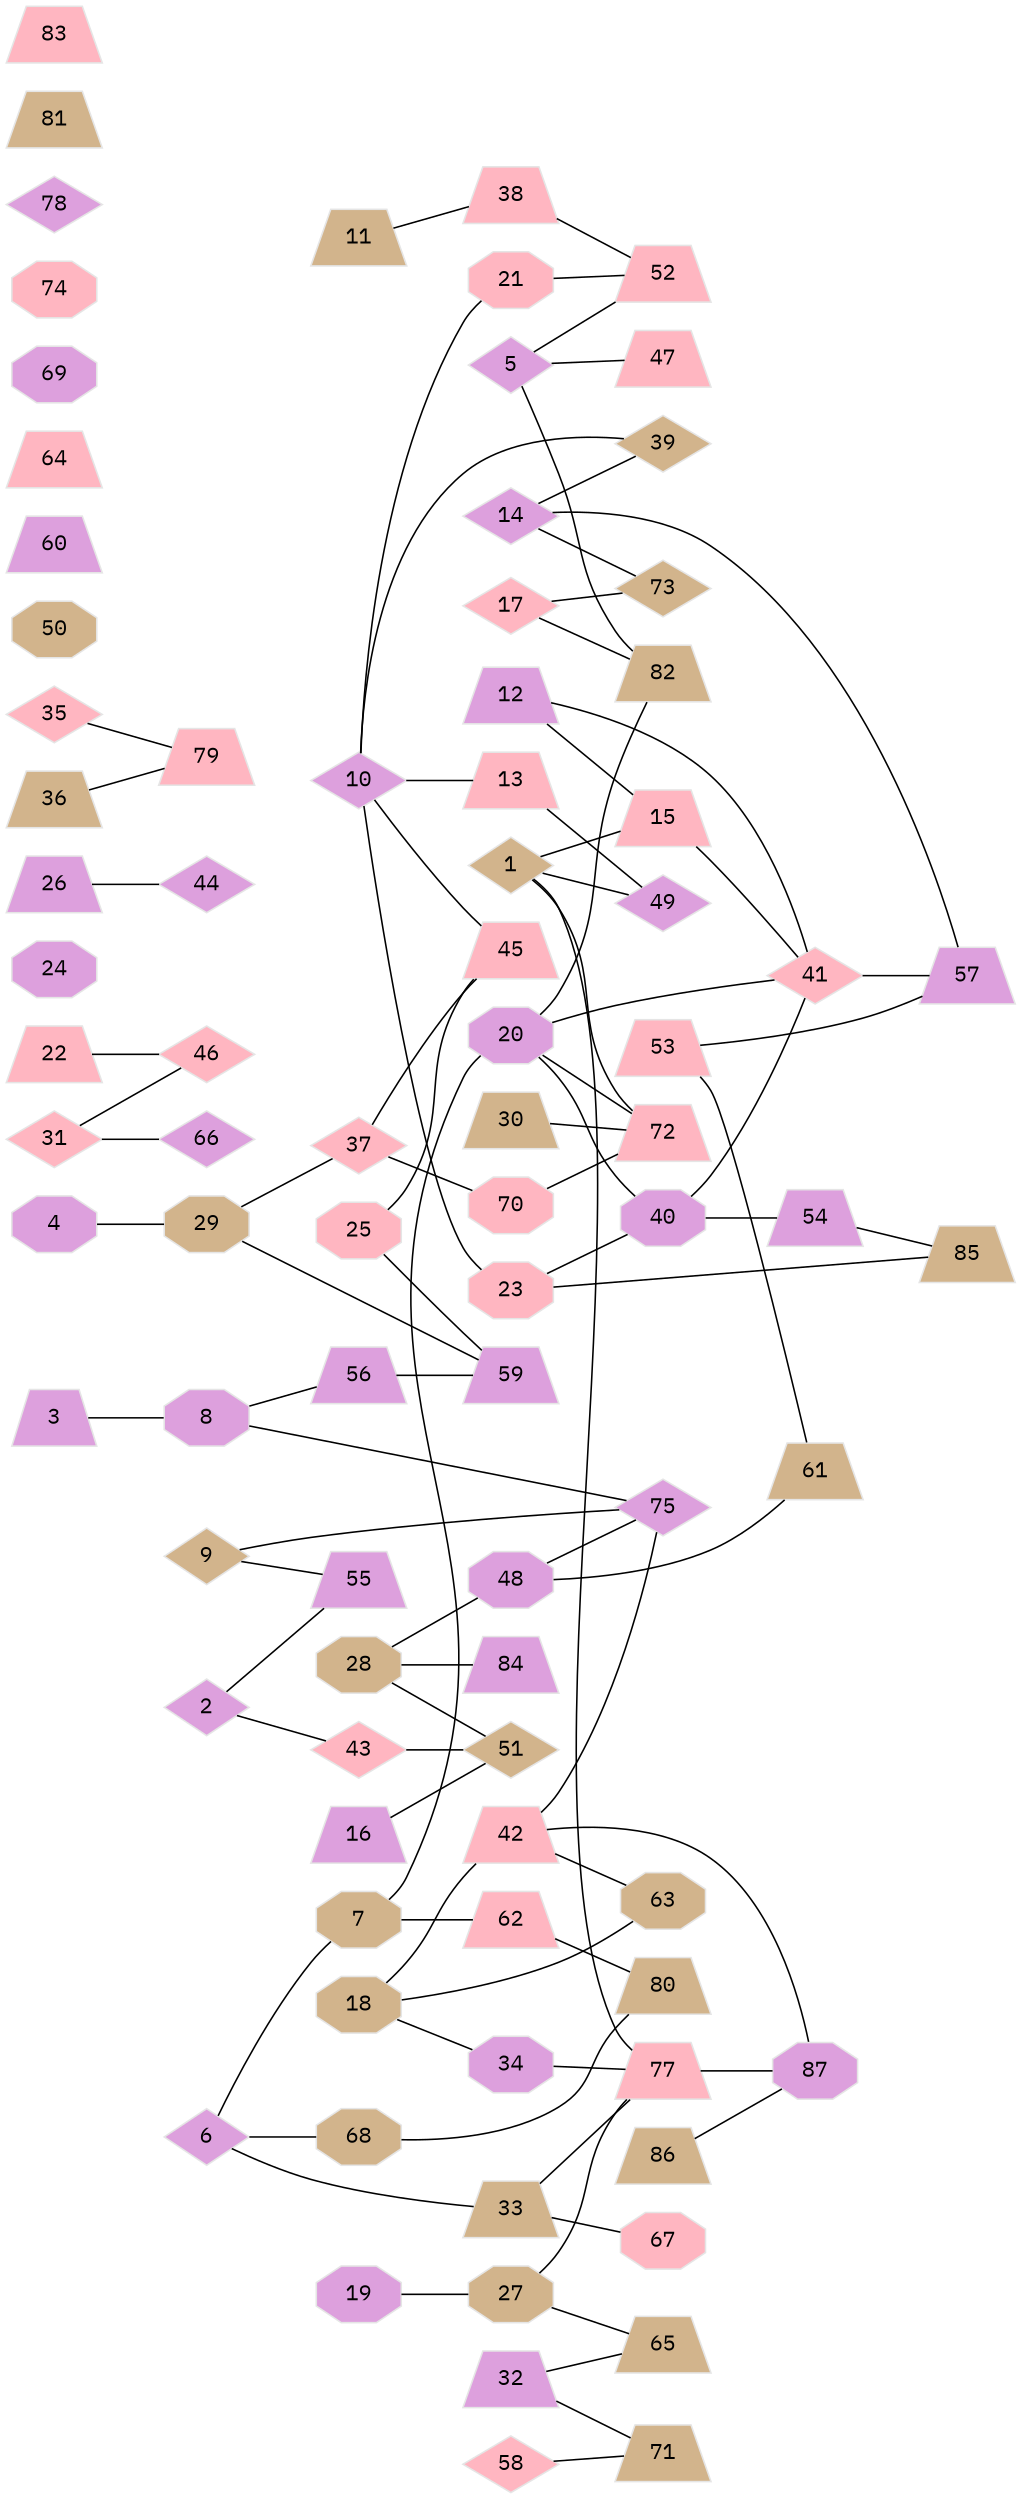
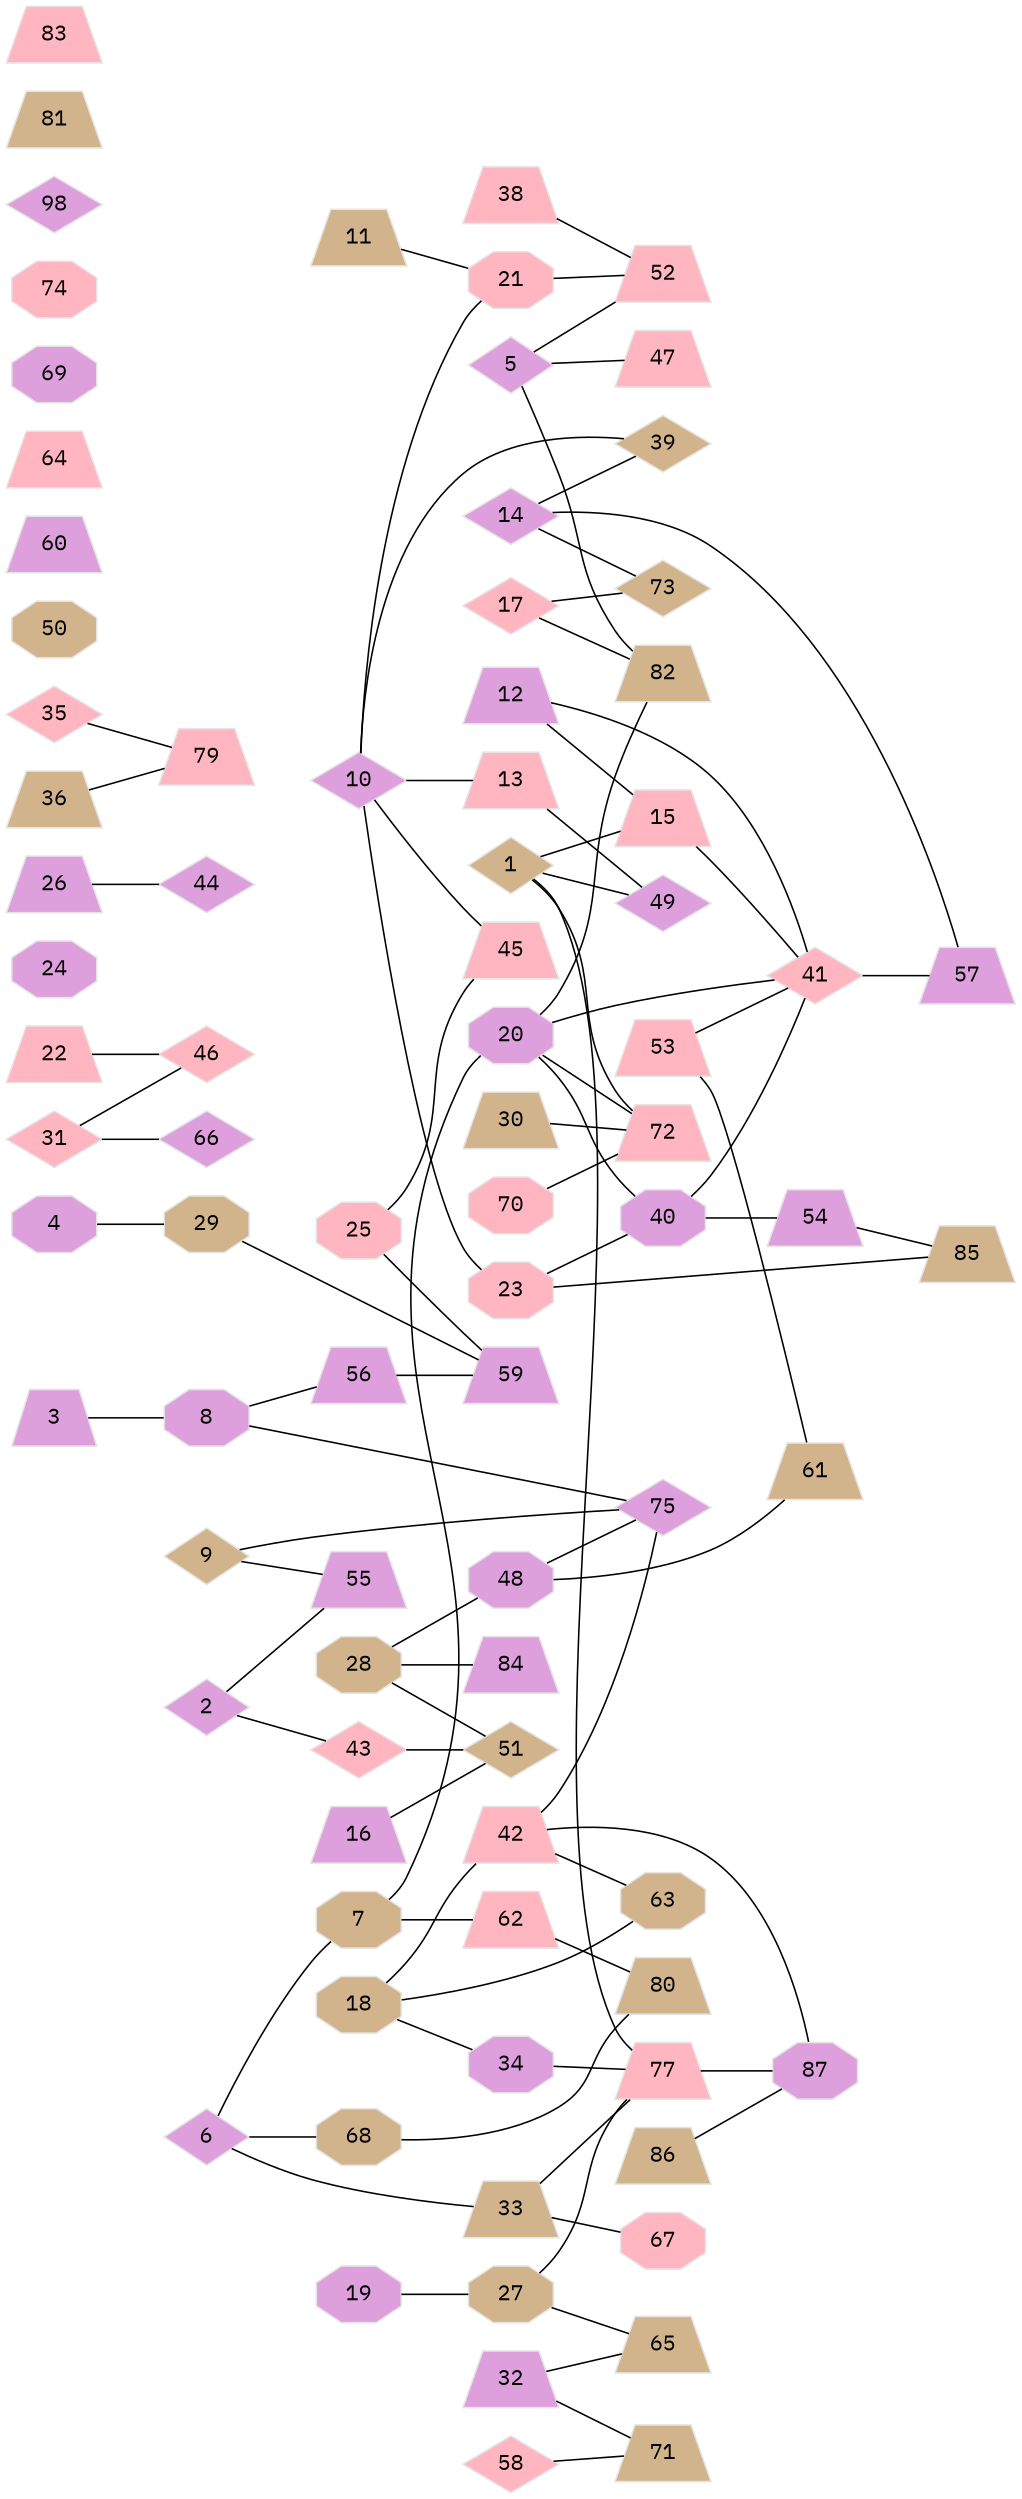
(54, 205) -> (54, 205)
(431, 217) -> (435, 259)
(813, 1030) -> (742, 1011)
(359, 1146) -> none
